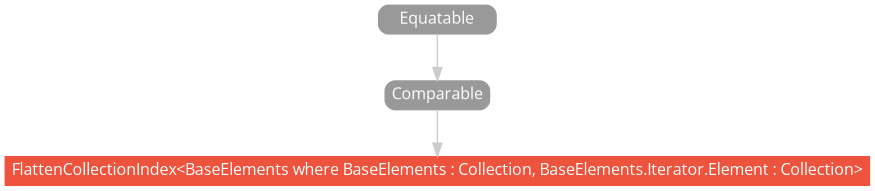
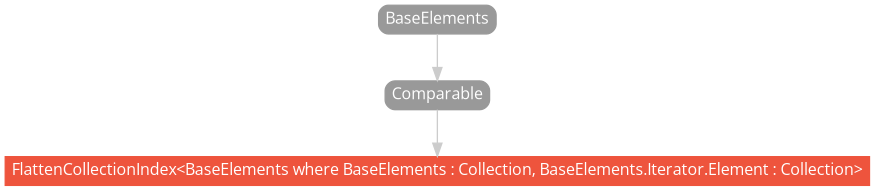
(437, 20) -> (437, 20)
